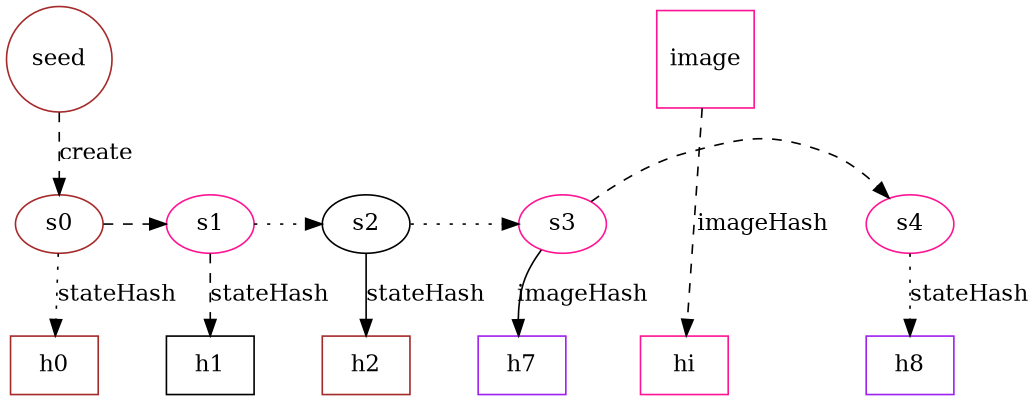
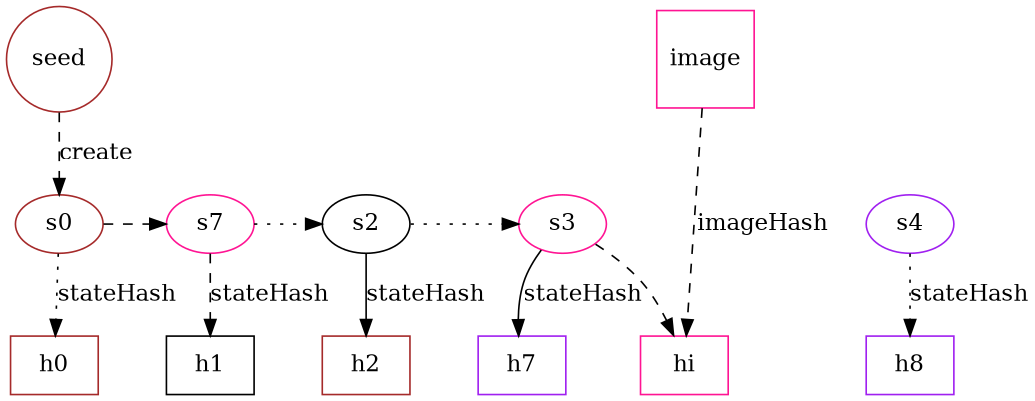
(734, 142) -> (637, 277)
(210, 224) -> (210, 224)
(910, 224) -> (910, 224)
(583, 295) -> (583, 295)
